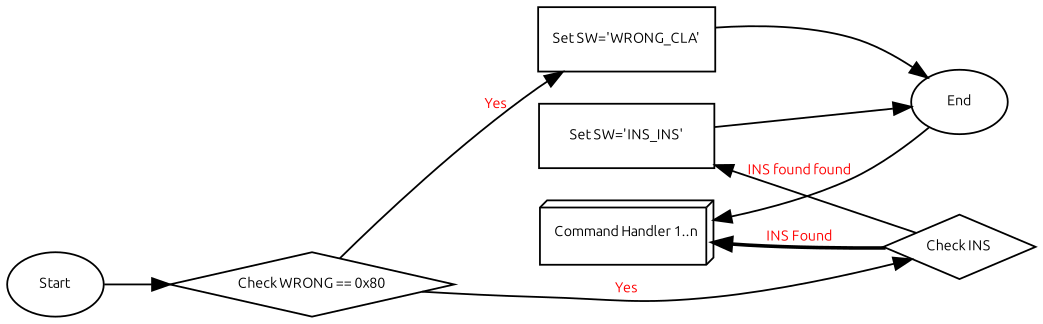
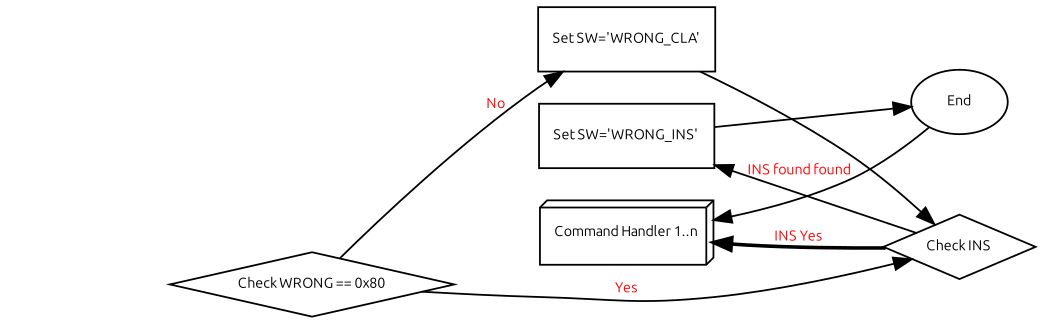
(818, 31) -> (816, 133)
(496, 105) -> (496, 105)
(627, 136) -> (627, 136)
(799, 237) -> (799, 237)
(55, 284) -> none
